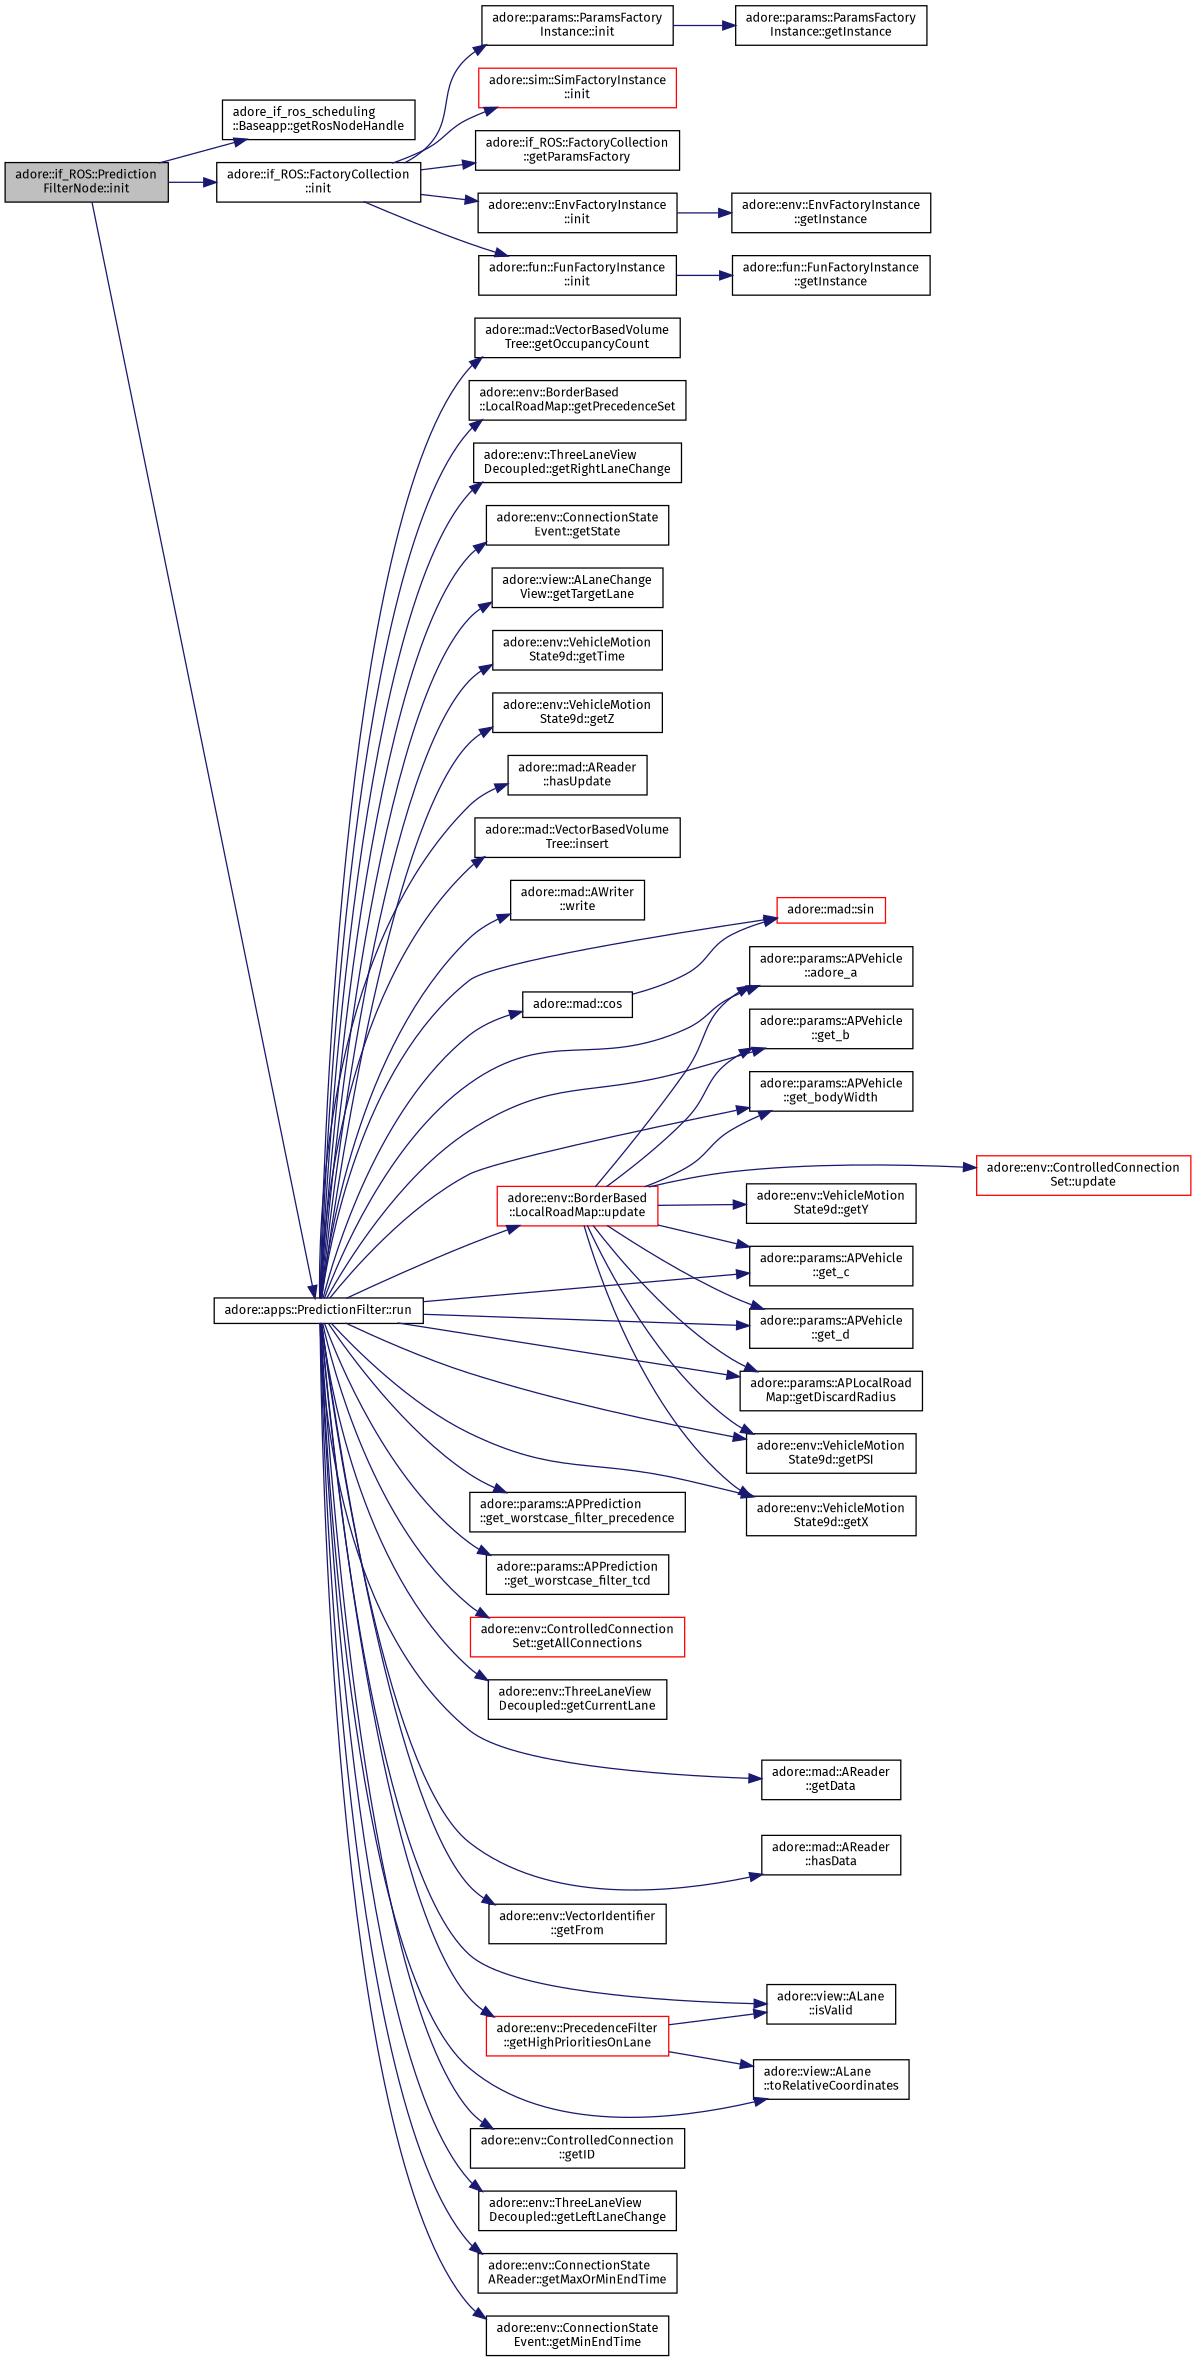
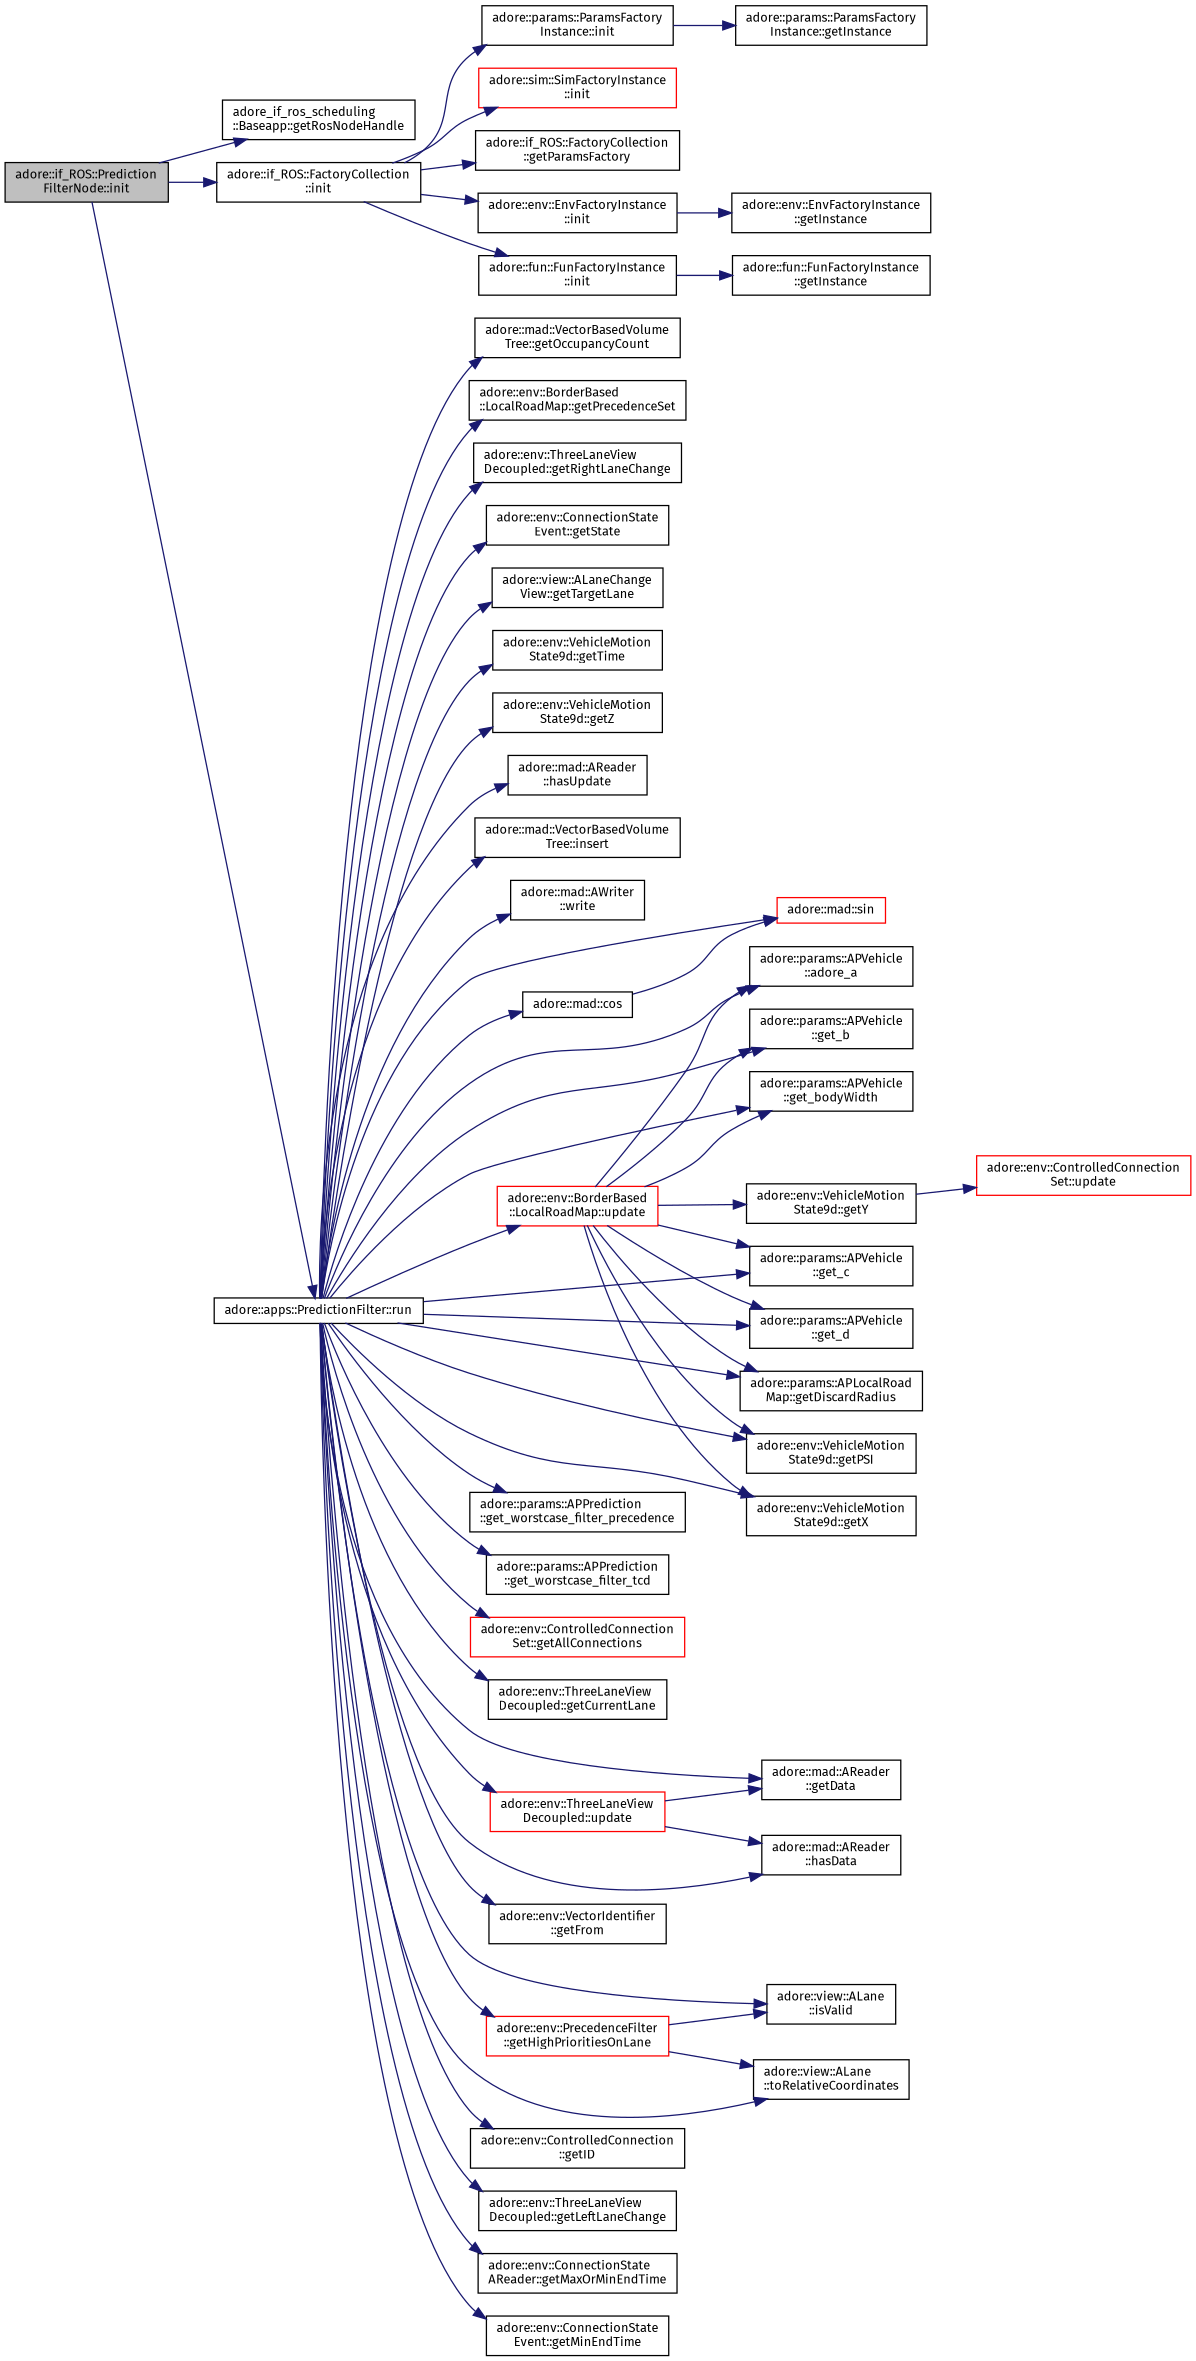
(805, 1166) -> (940, 1192)
none -> (578, 1812)
